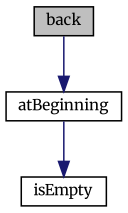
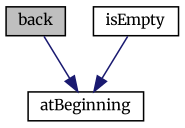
(64, 141) -> (115, 57)
